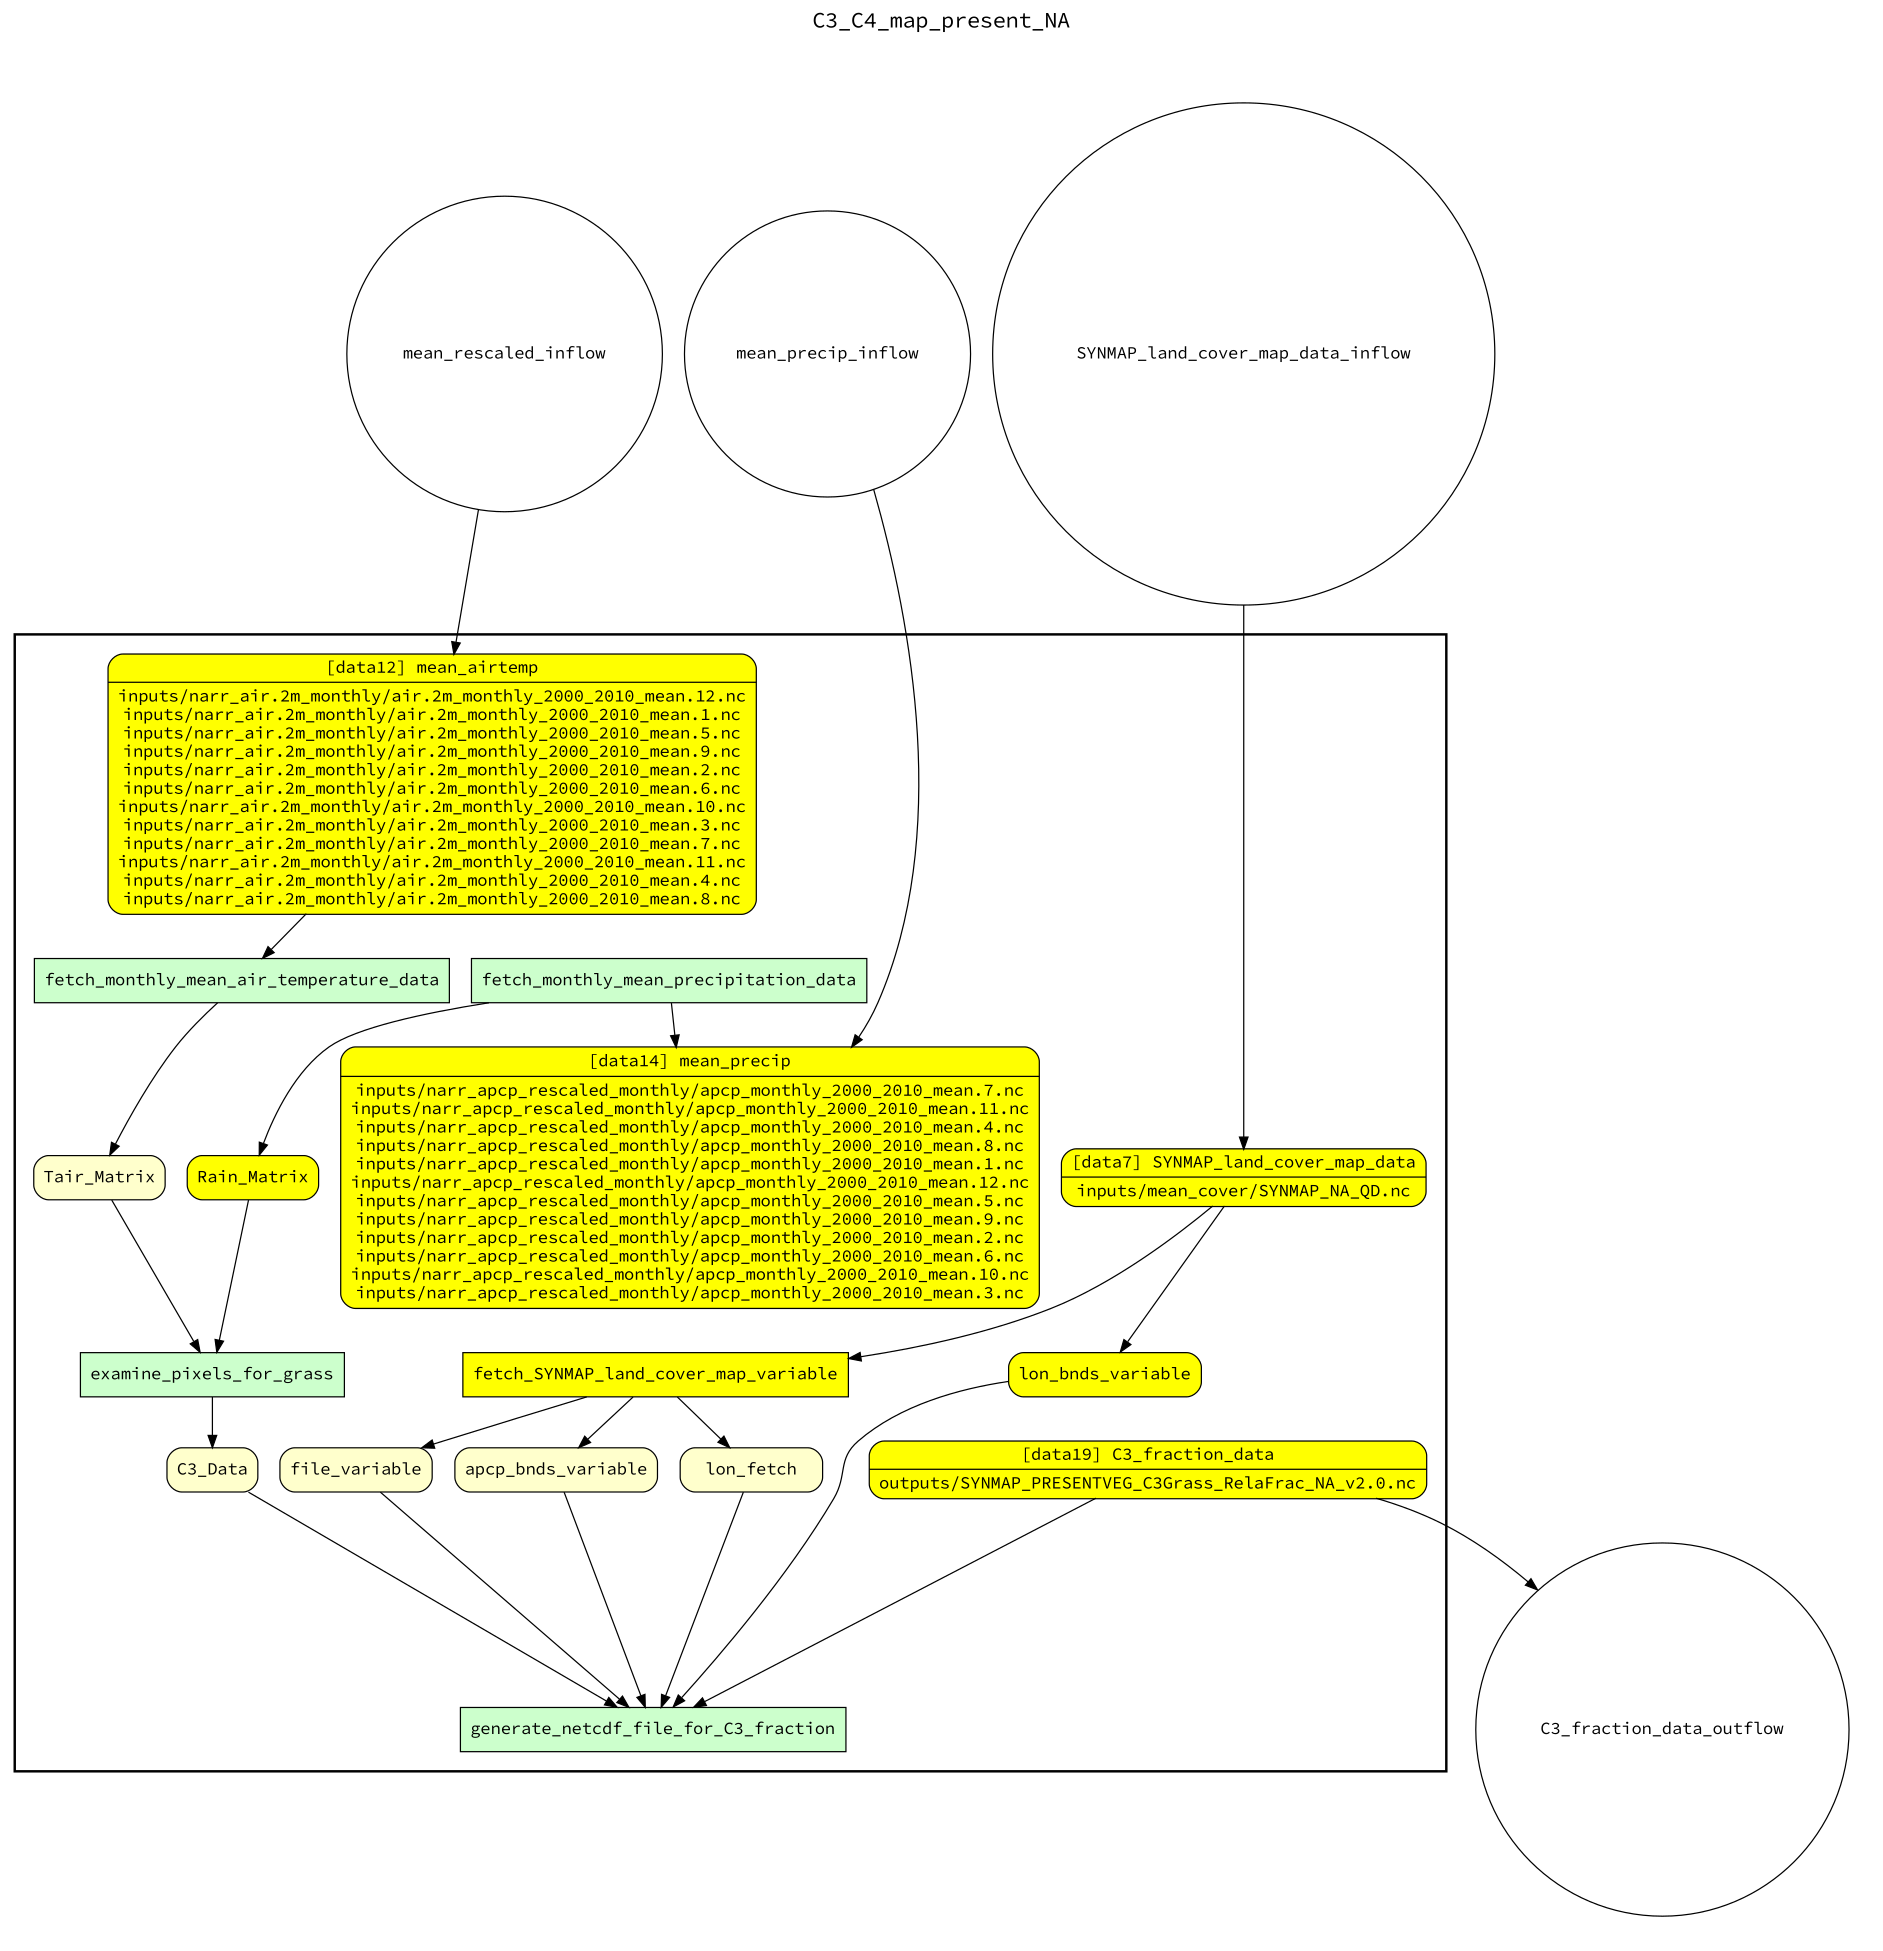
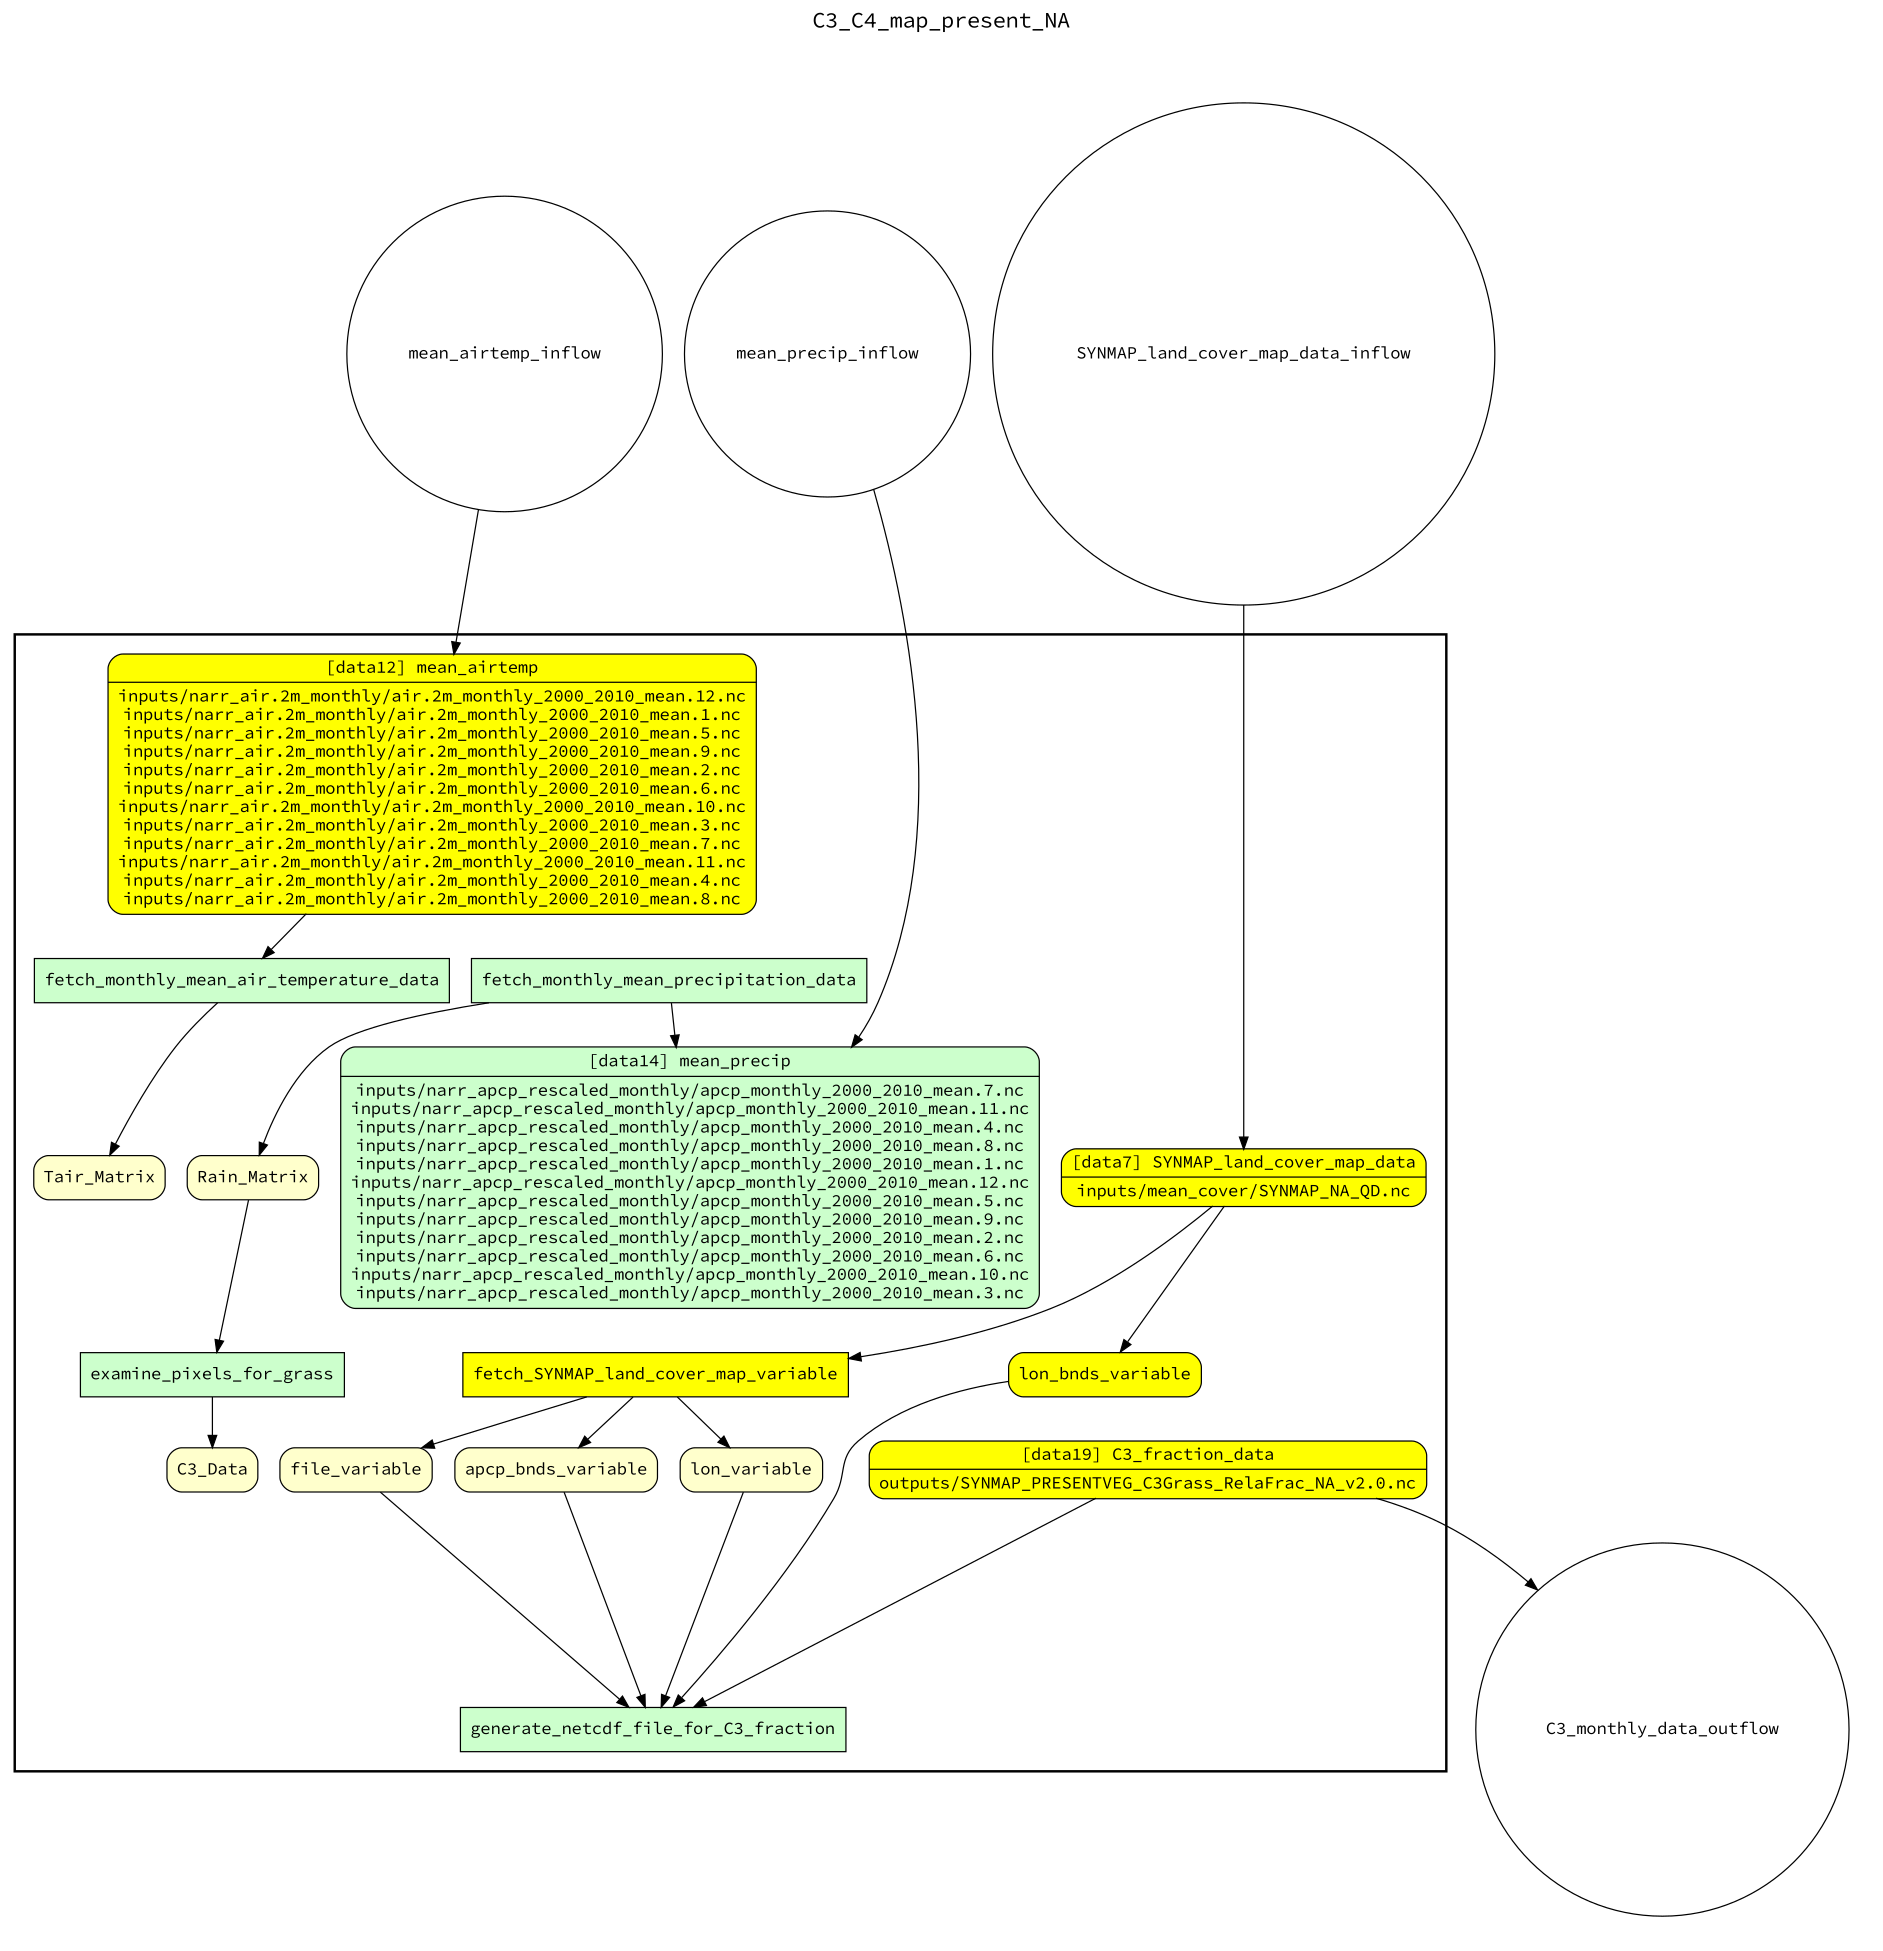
(505, 354) -> (505, 354)
(253, 1178) -> (253, 1178)
(690, 1178) -> (690, 1178)
(153, 1271) -> none
(751, 1470) -> (751, 1470)
(427, 1597) -> none
(1662, 1730) -> (1662, 1730)
